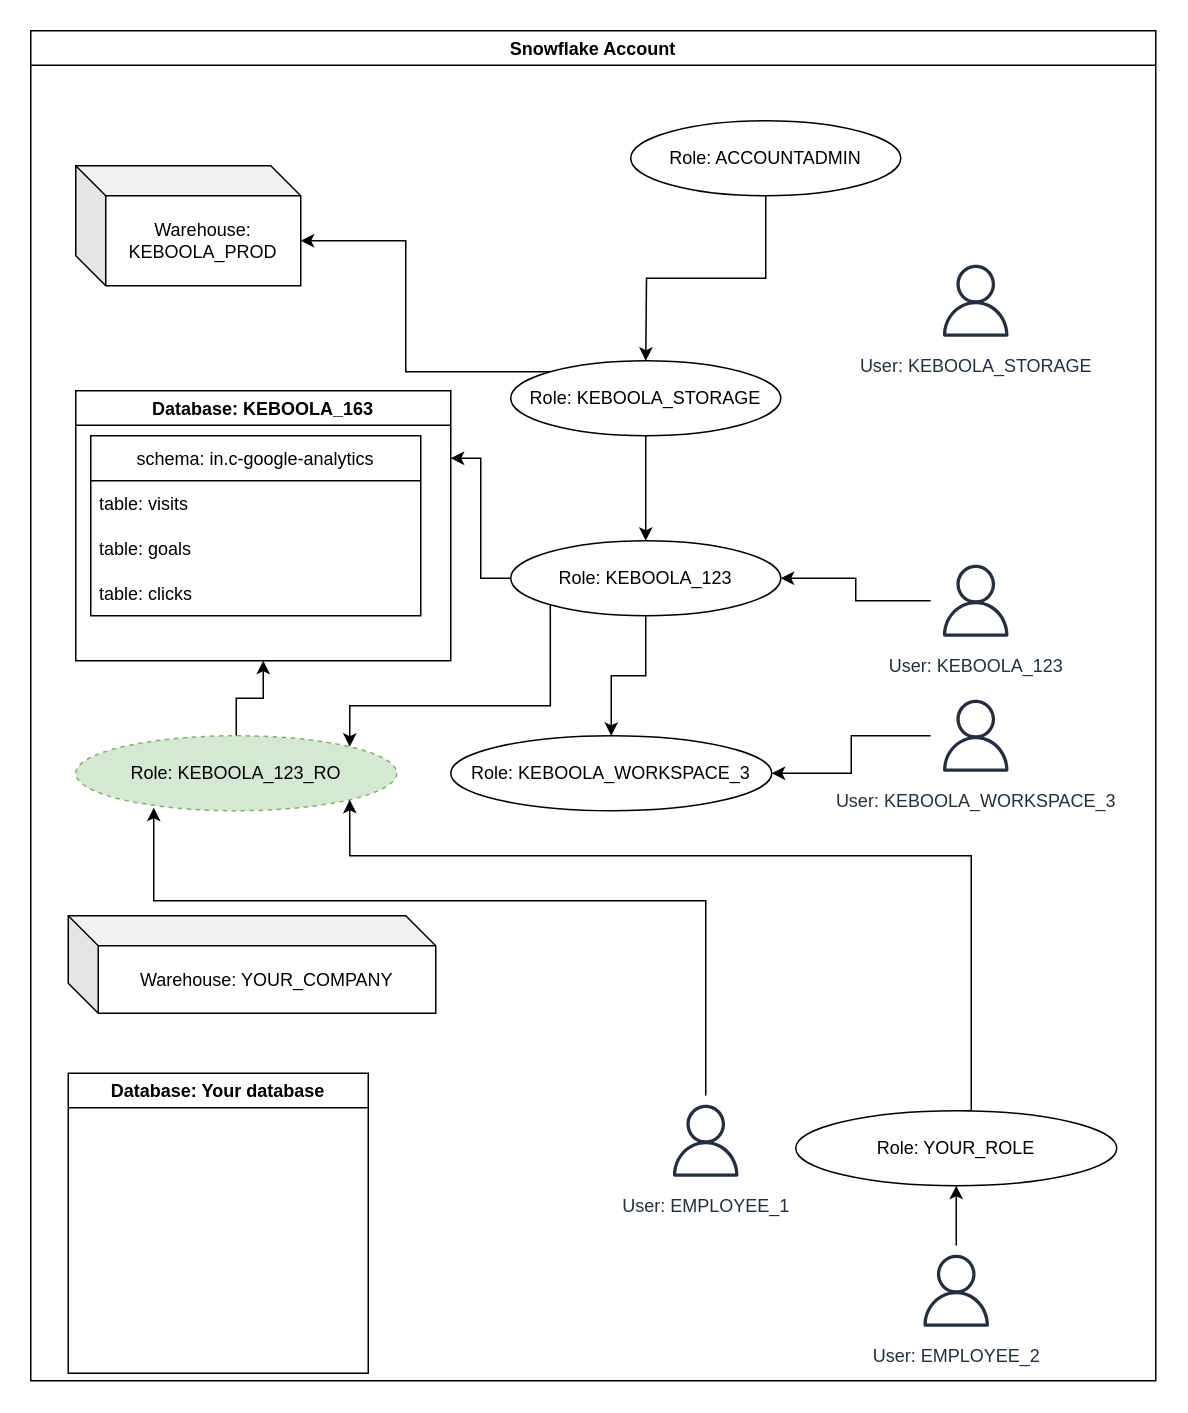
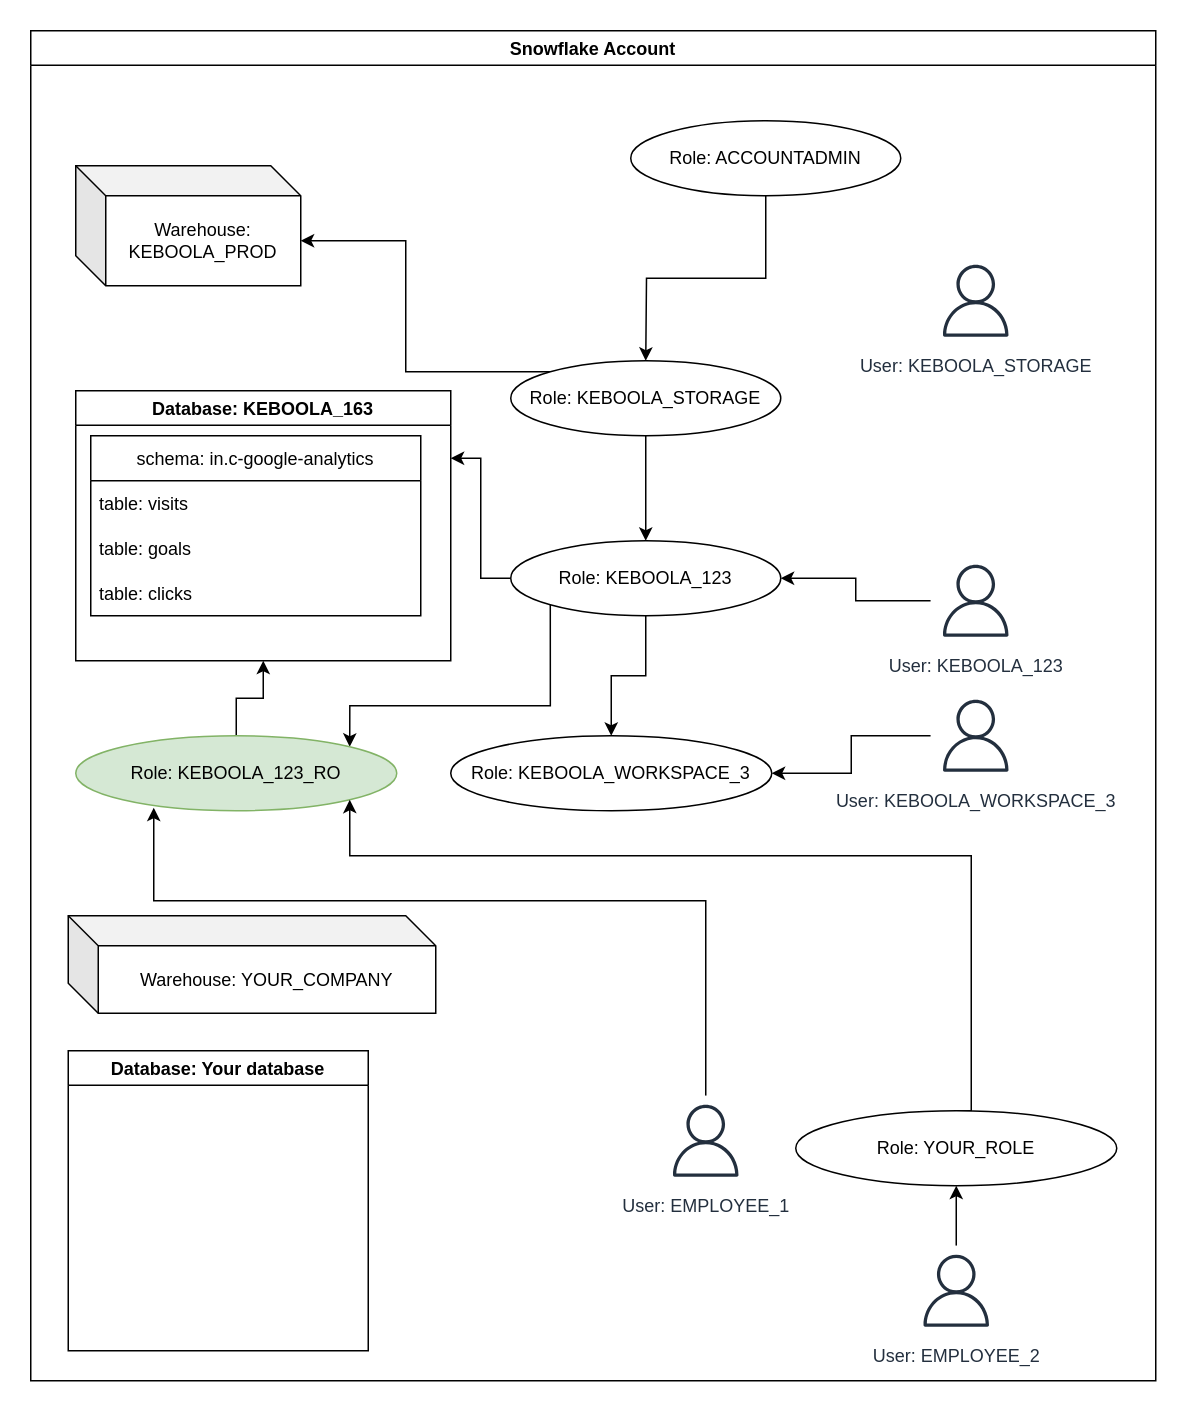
(236, 773) -> (236, 773)
(218, 1223) -> (218, 1201)
